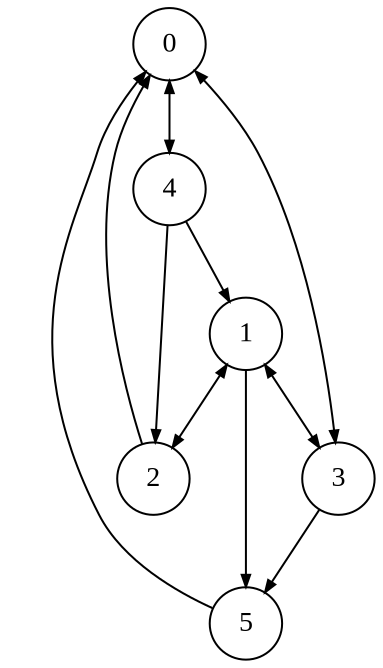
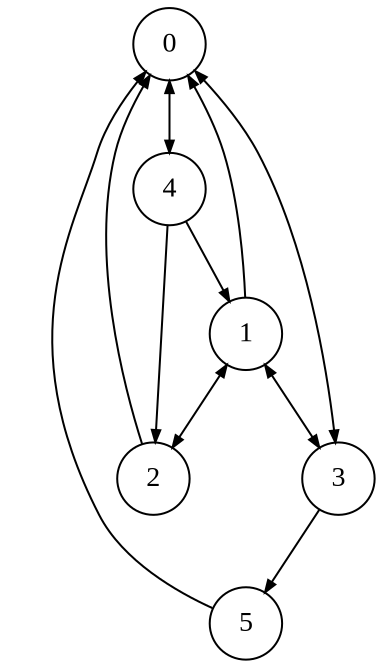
(246, 472) -> (233, 189)
